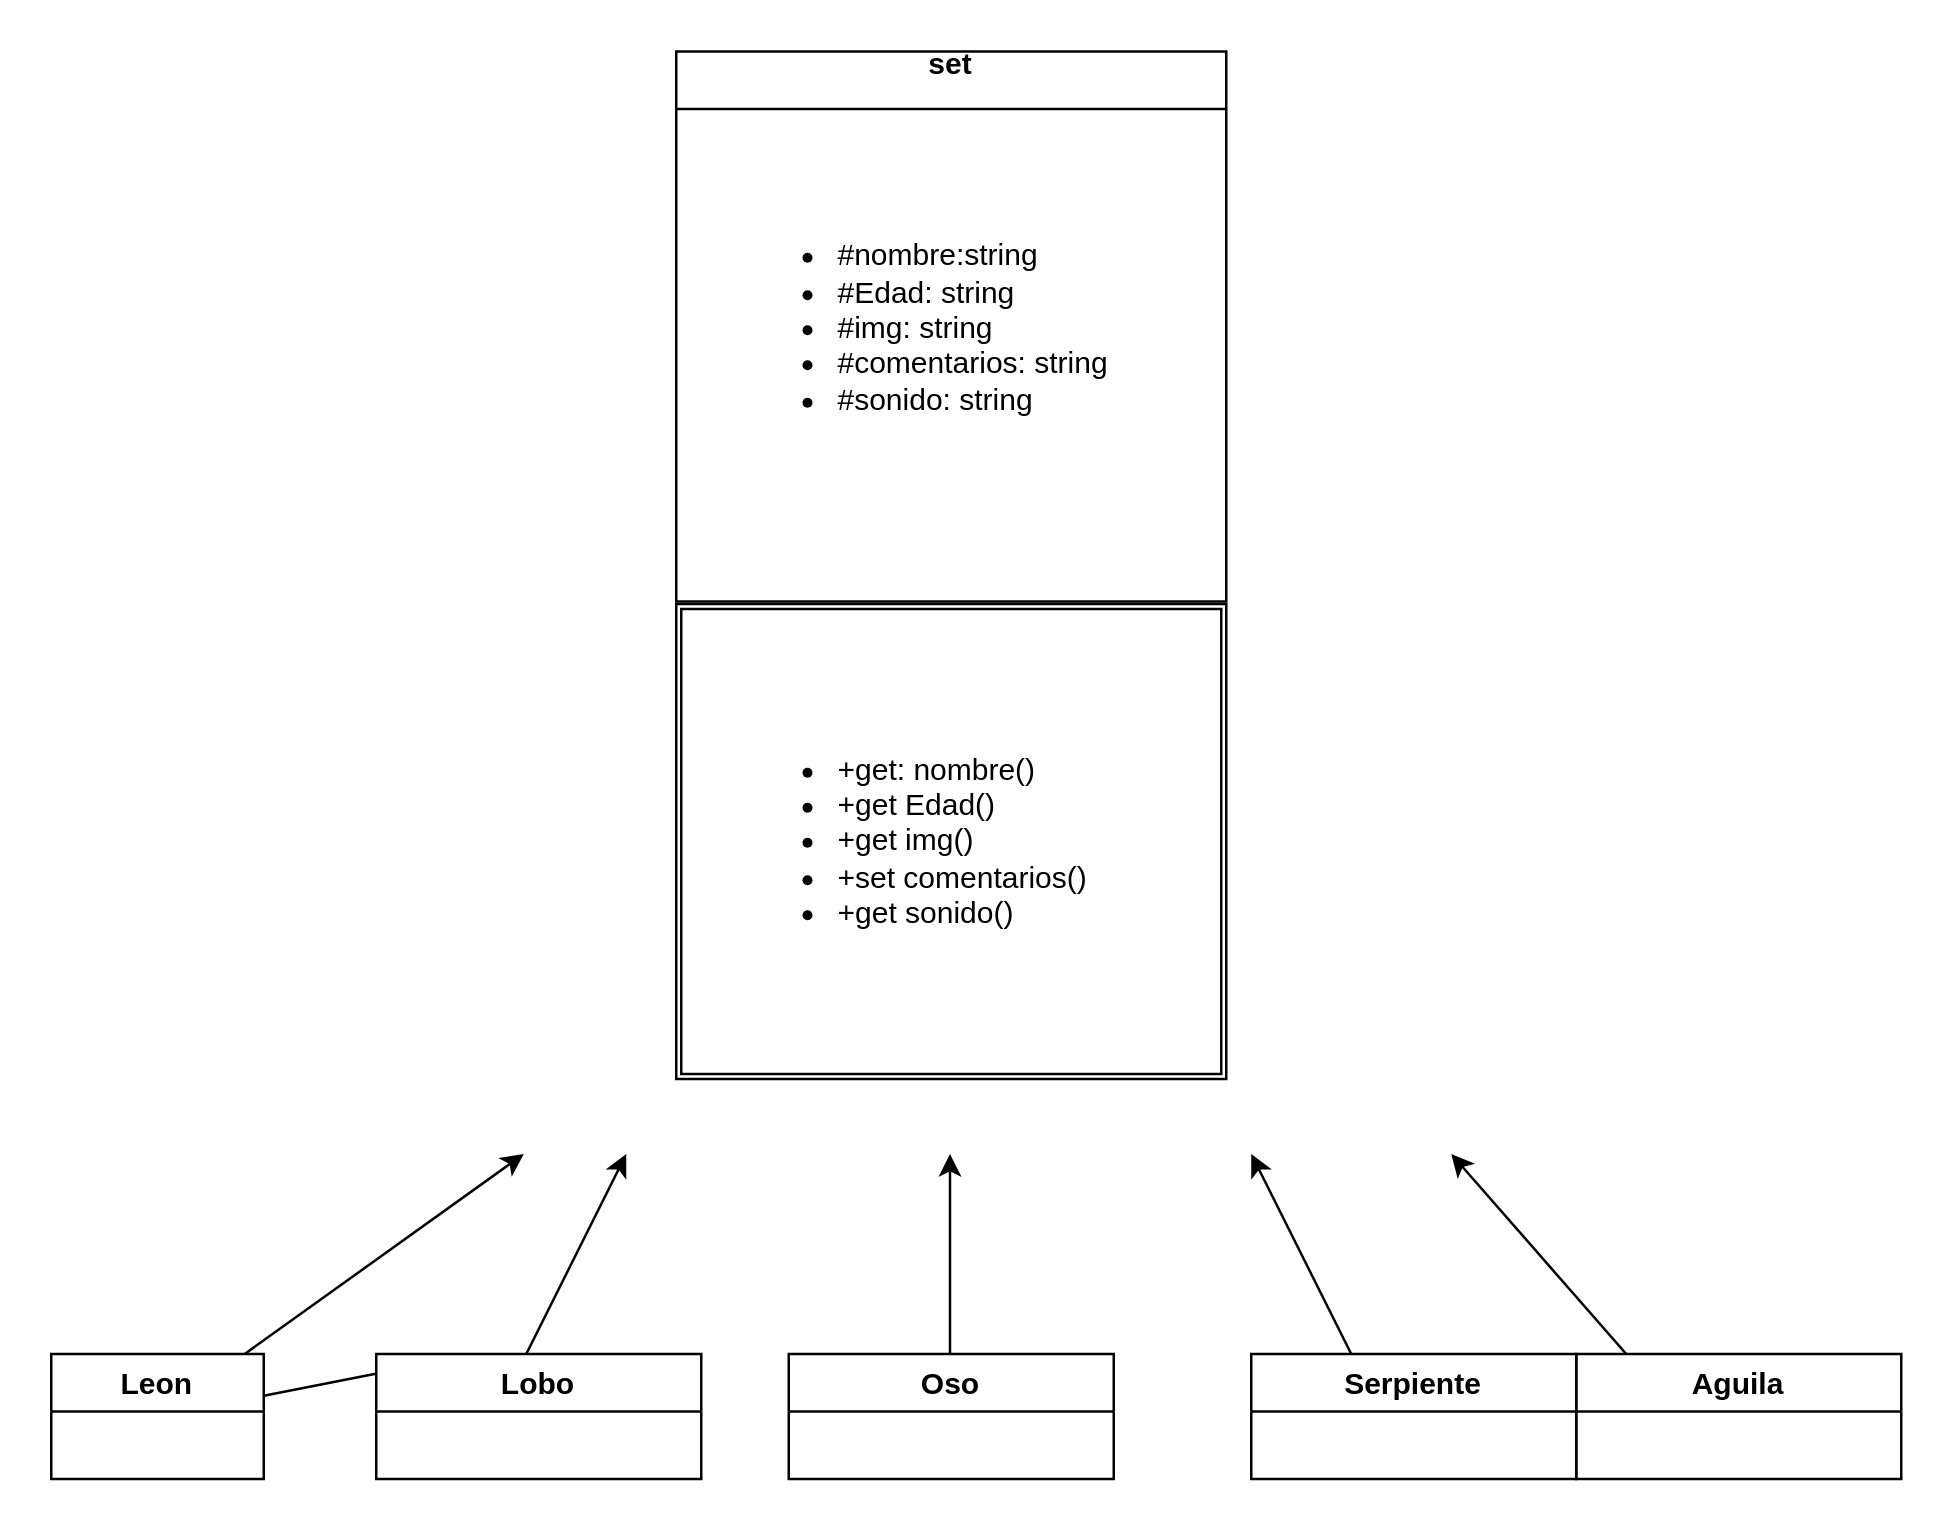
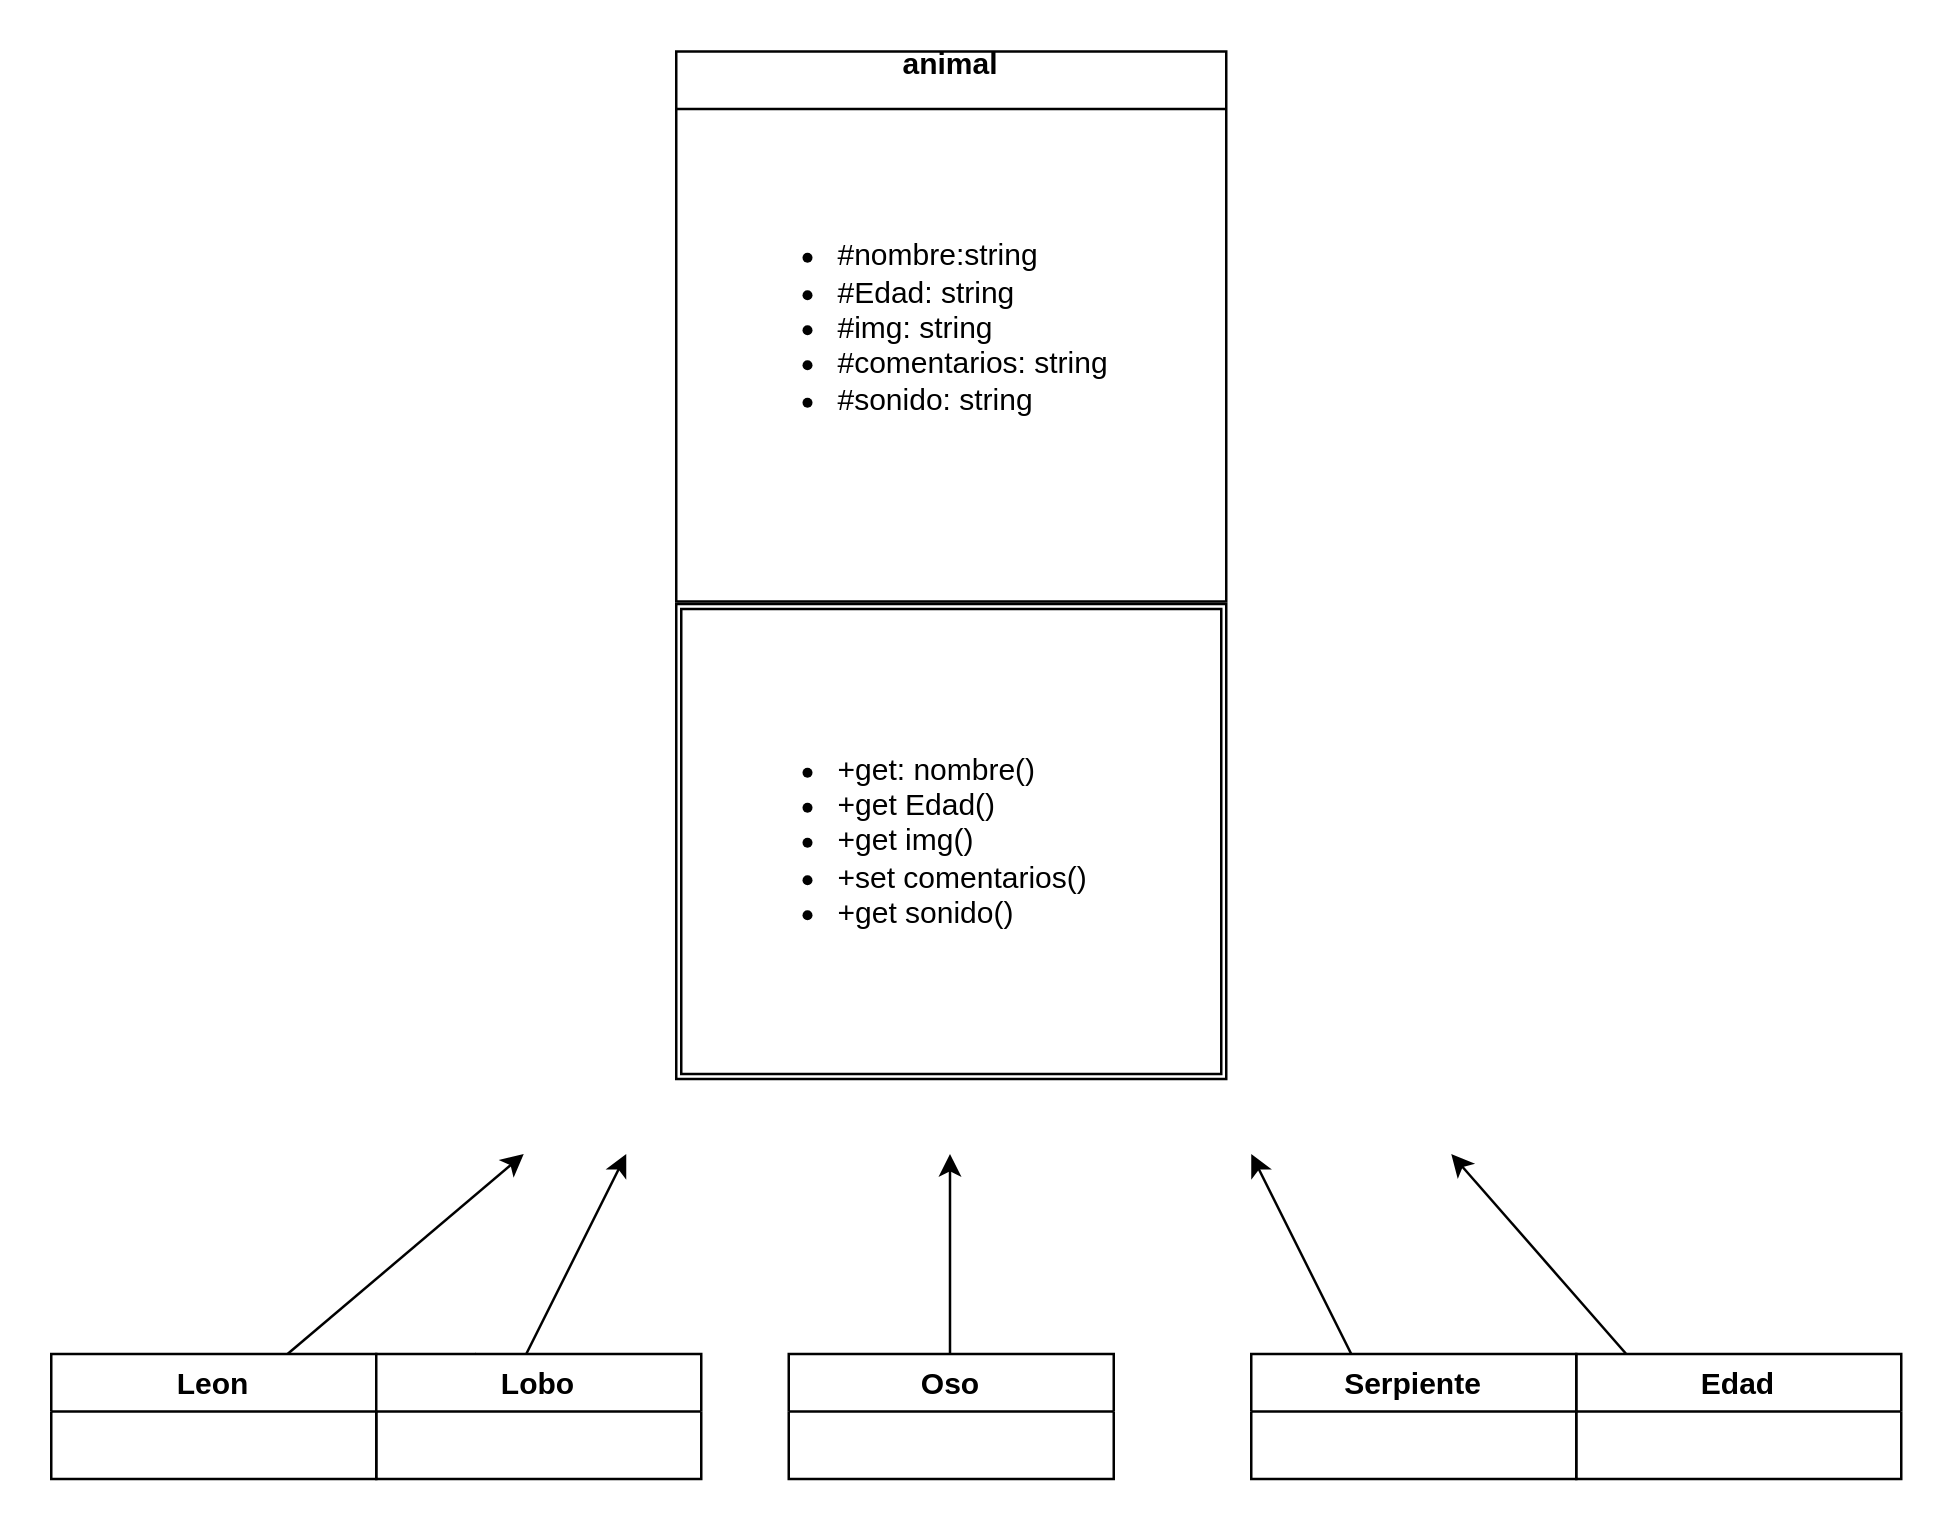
(950, 64) -> (950, 64)
(1738, 1384) -> (1738, 1384)
(158, 1416) -> (214, 1416)
